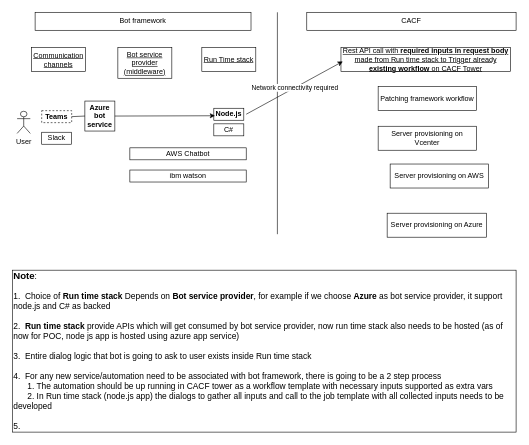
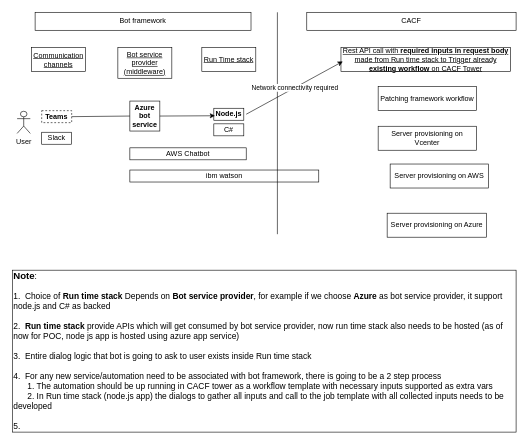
(100, 116) -> (145, 116)
(188, 176) -> (224, 176)
